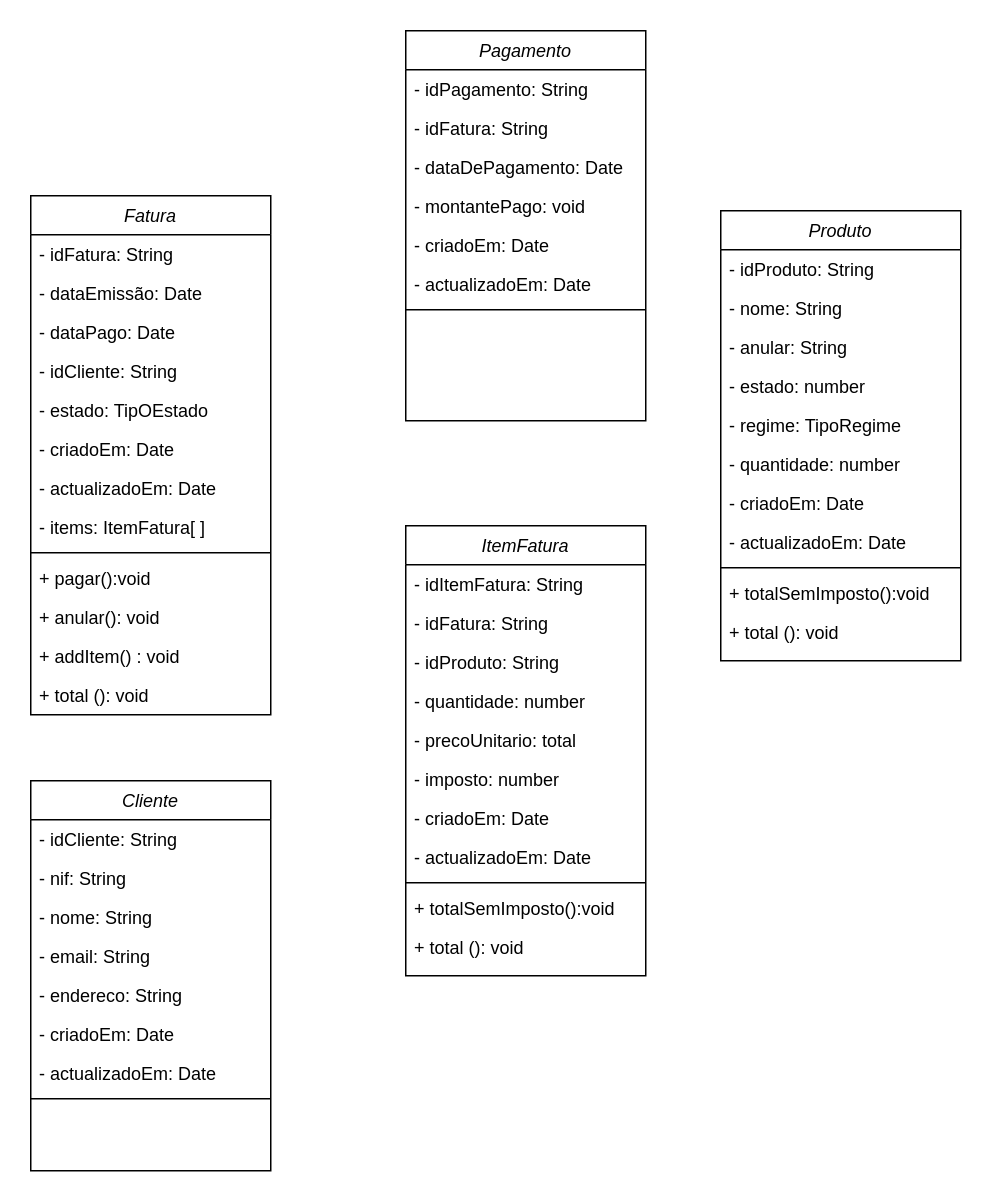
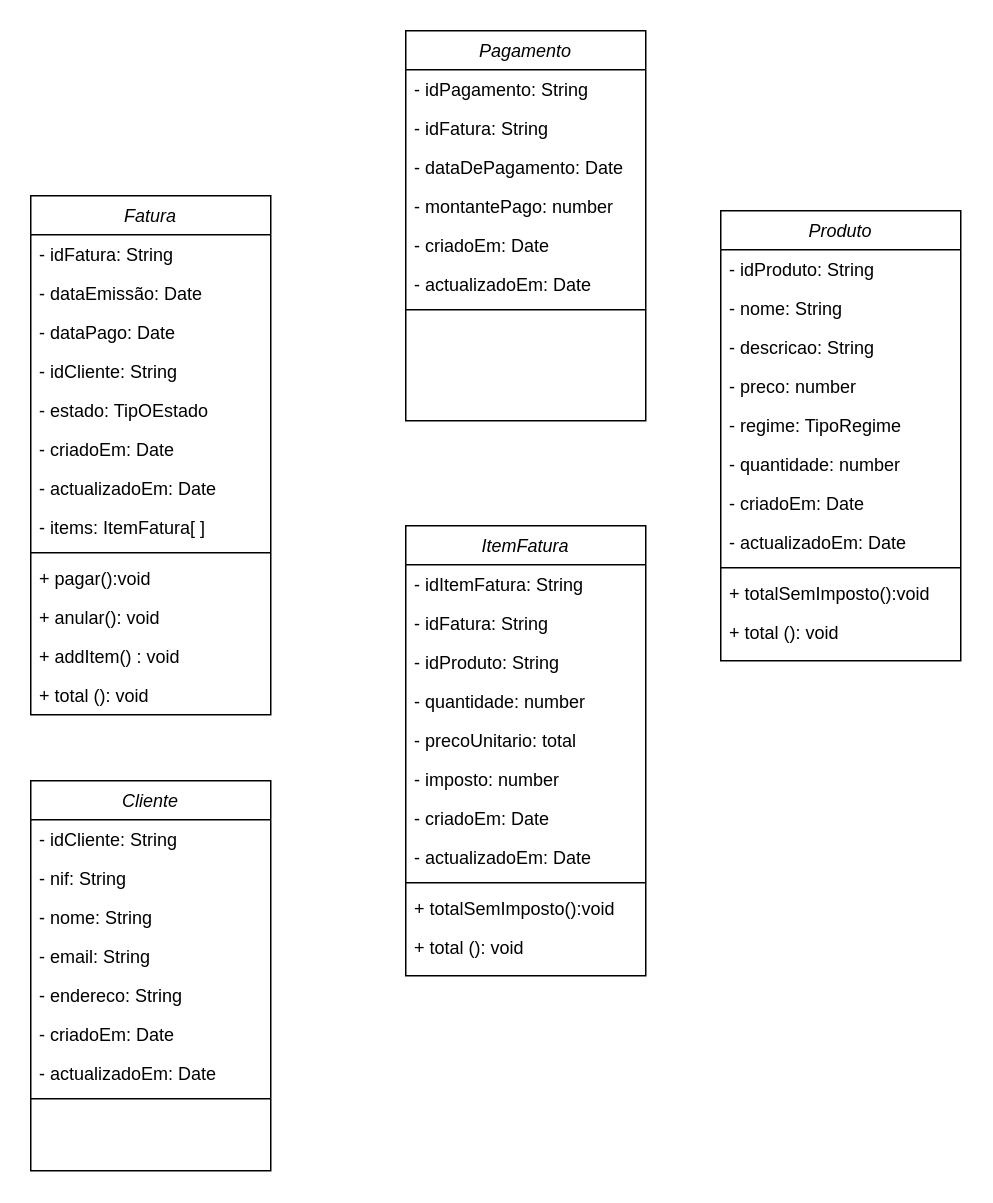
(505, 207) -> (518, 207)
(798, 348) -> (813, 348)
(803, 387) -> (798, 387)
